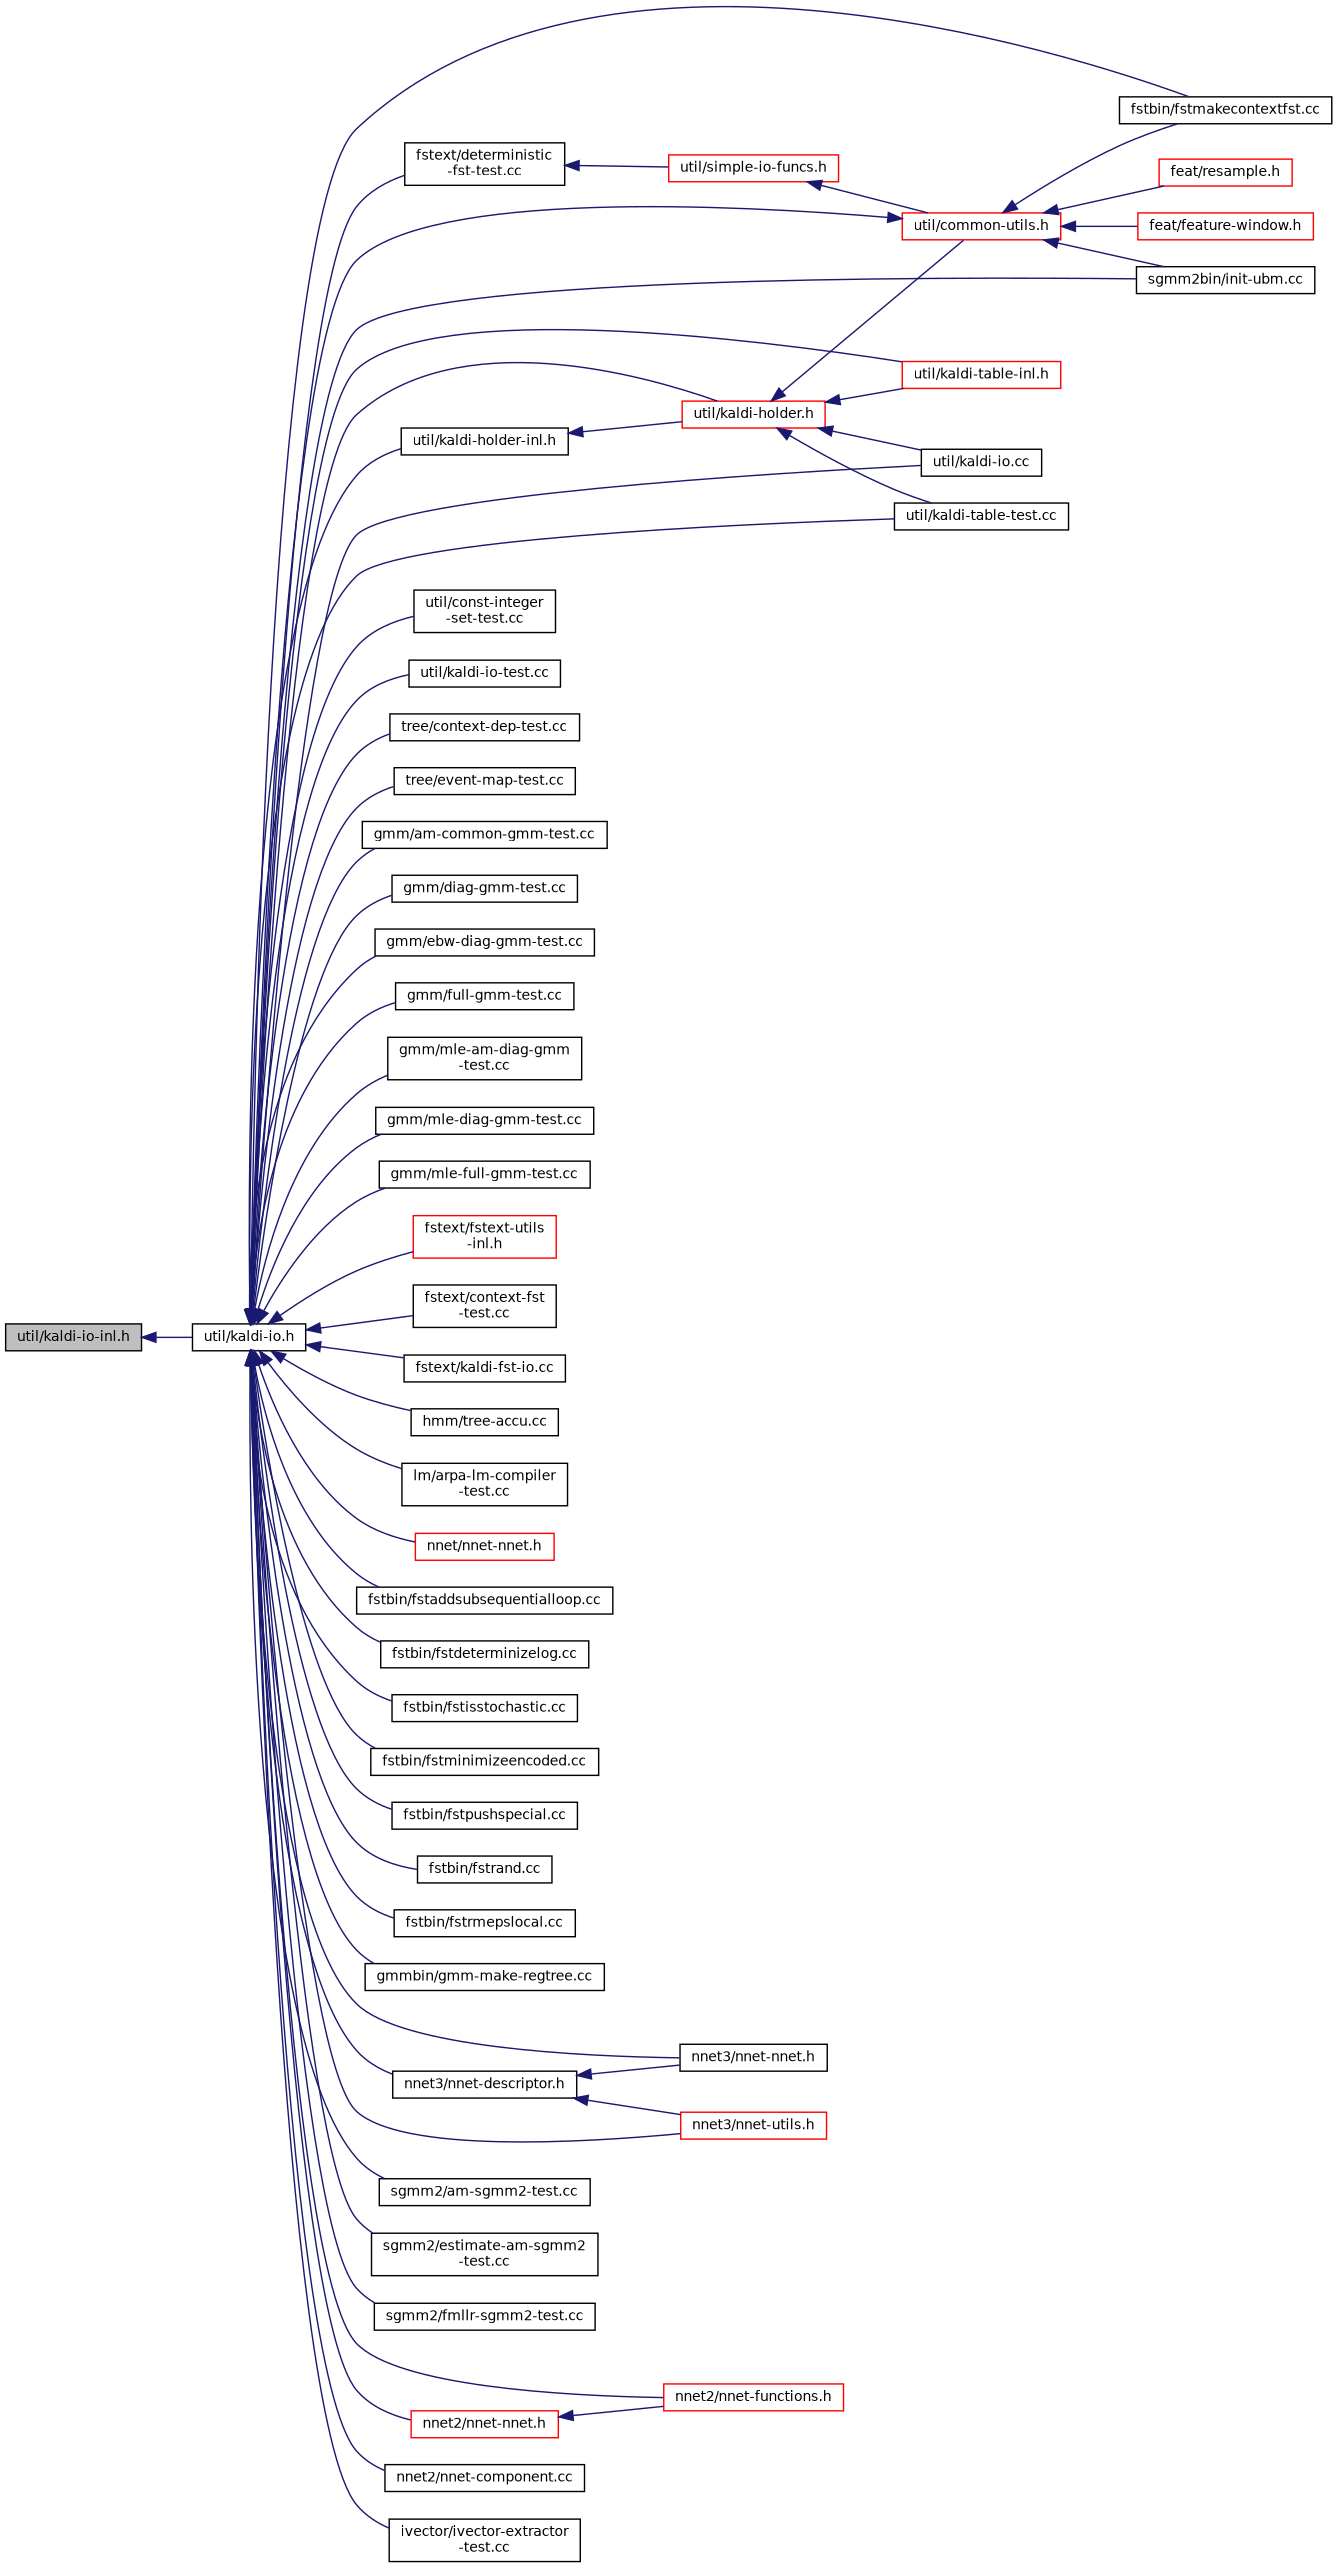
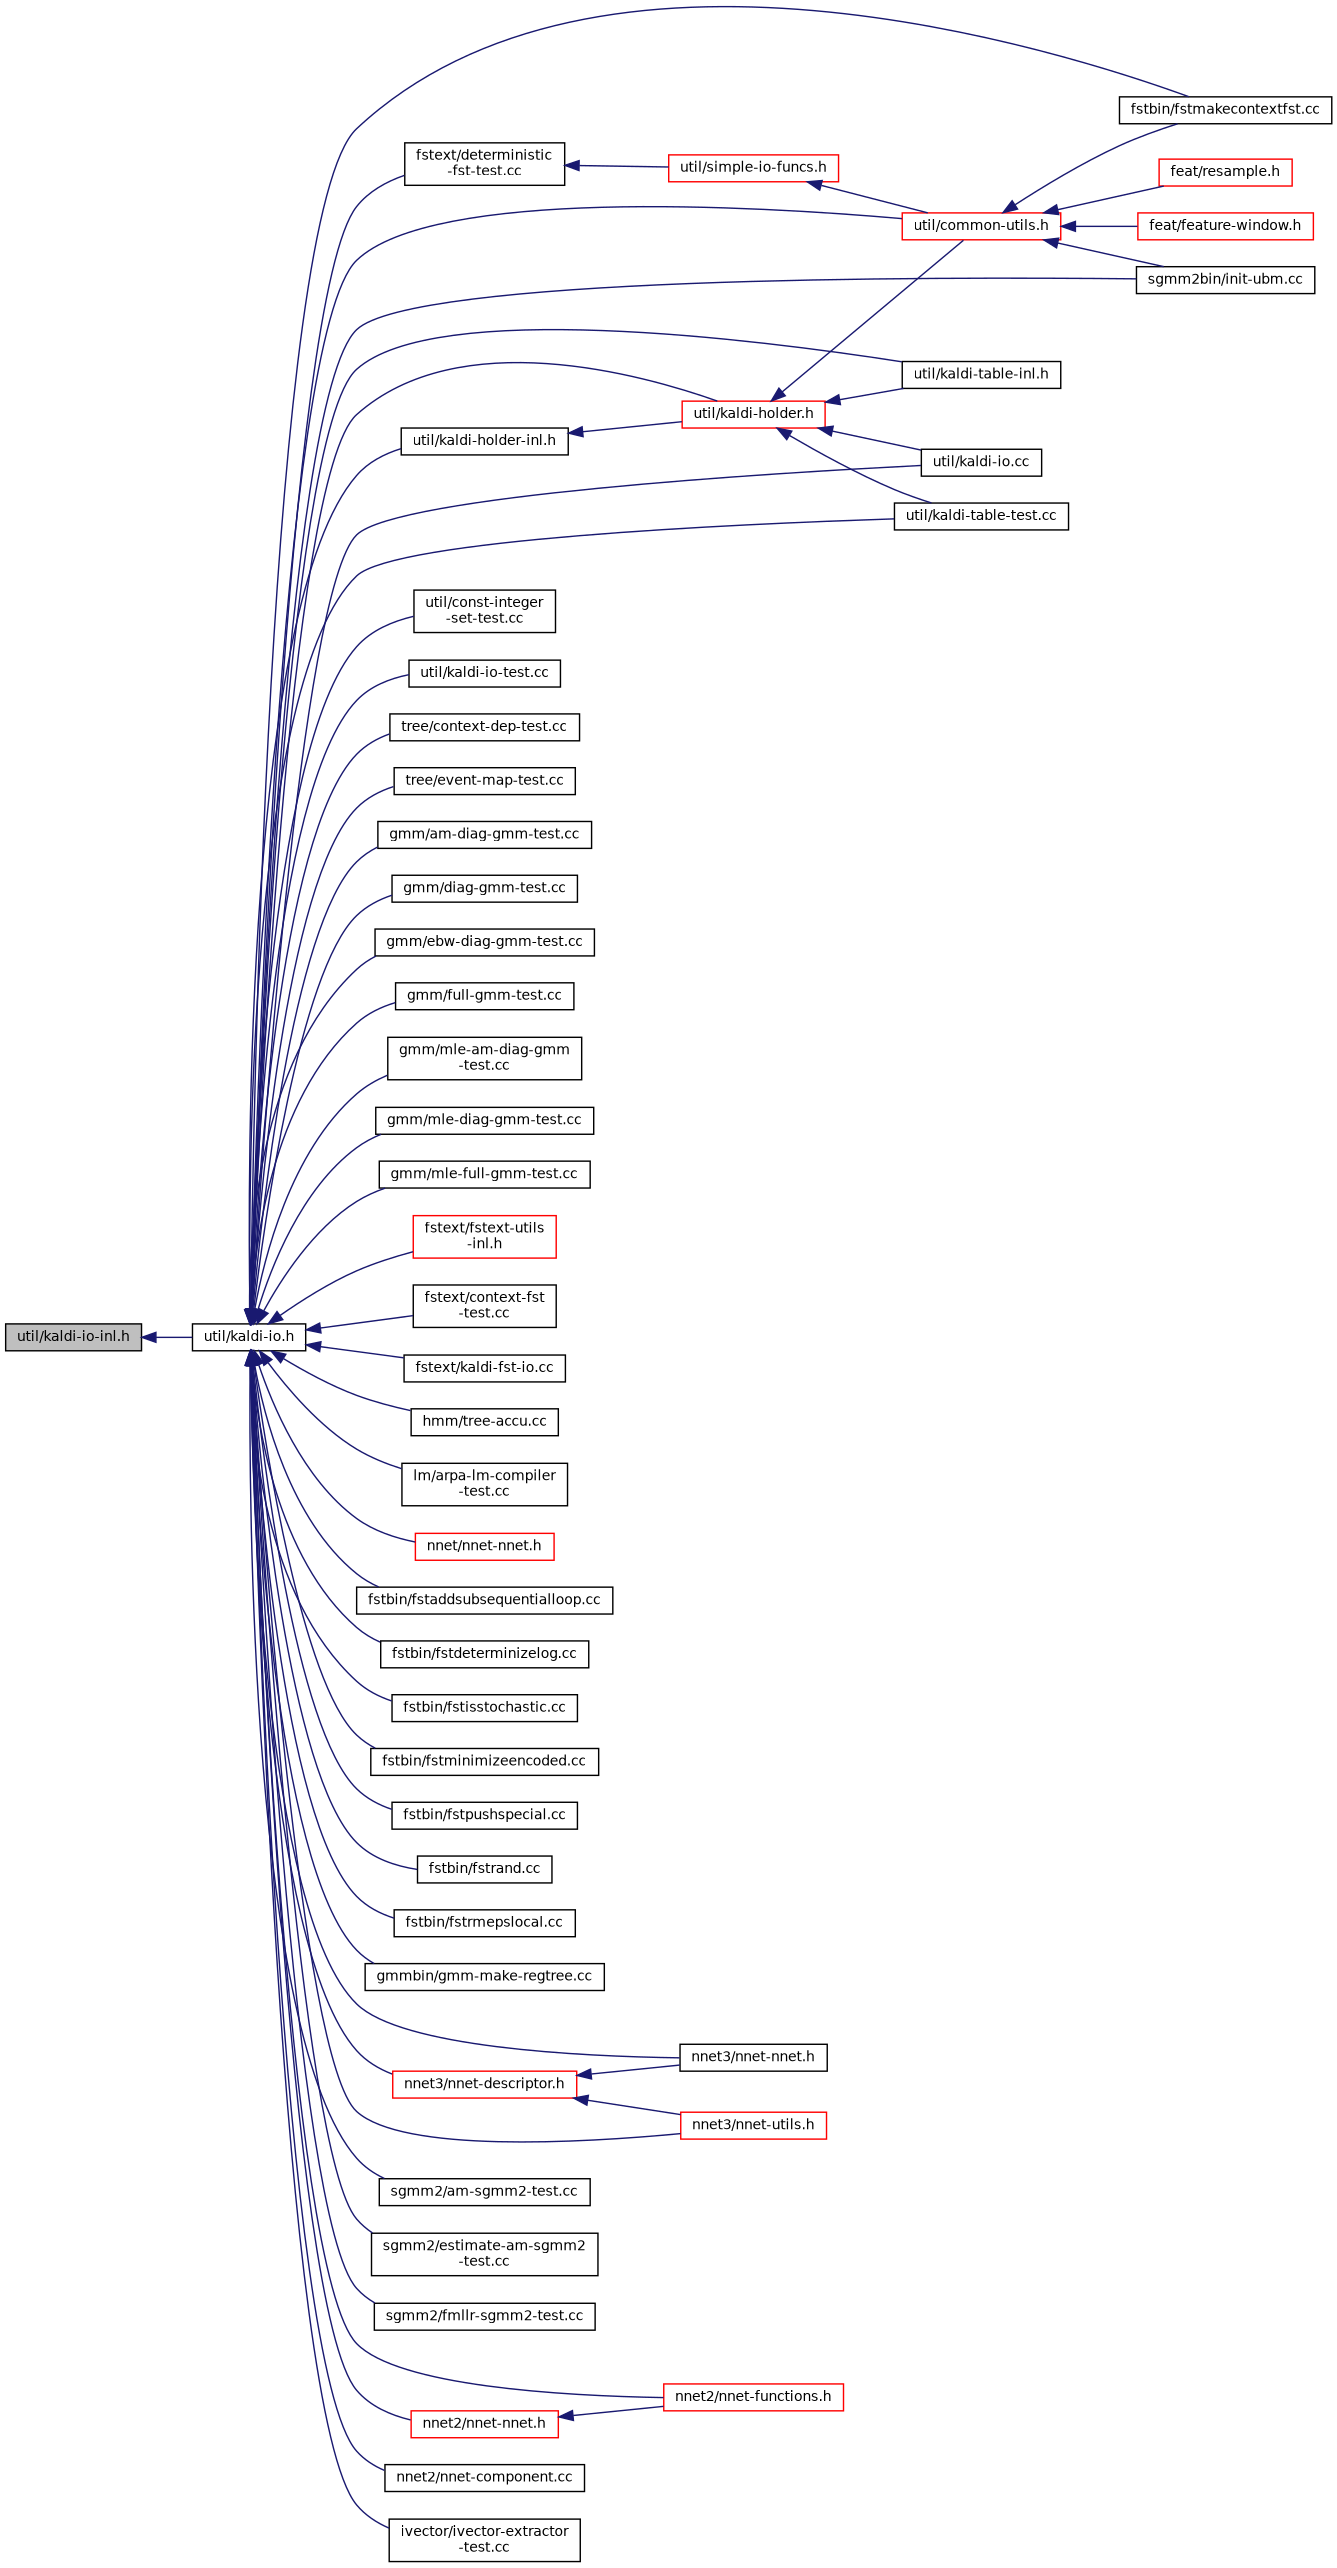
(347, 283) -> (336, 306)
(981, 375) -> (981, 375)
(485, 835) -> (485, 835)
(485, 2085) -> (485, 2085)
